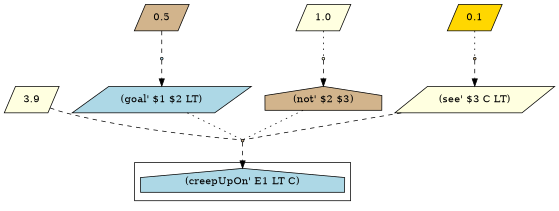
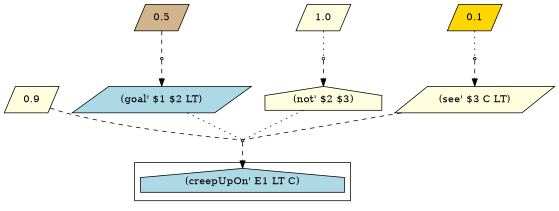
(32, 100) -> (32, 100)
(323, 100) -> (323, 100)
